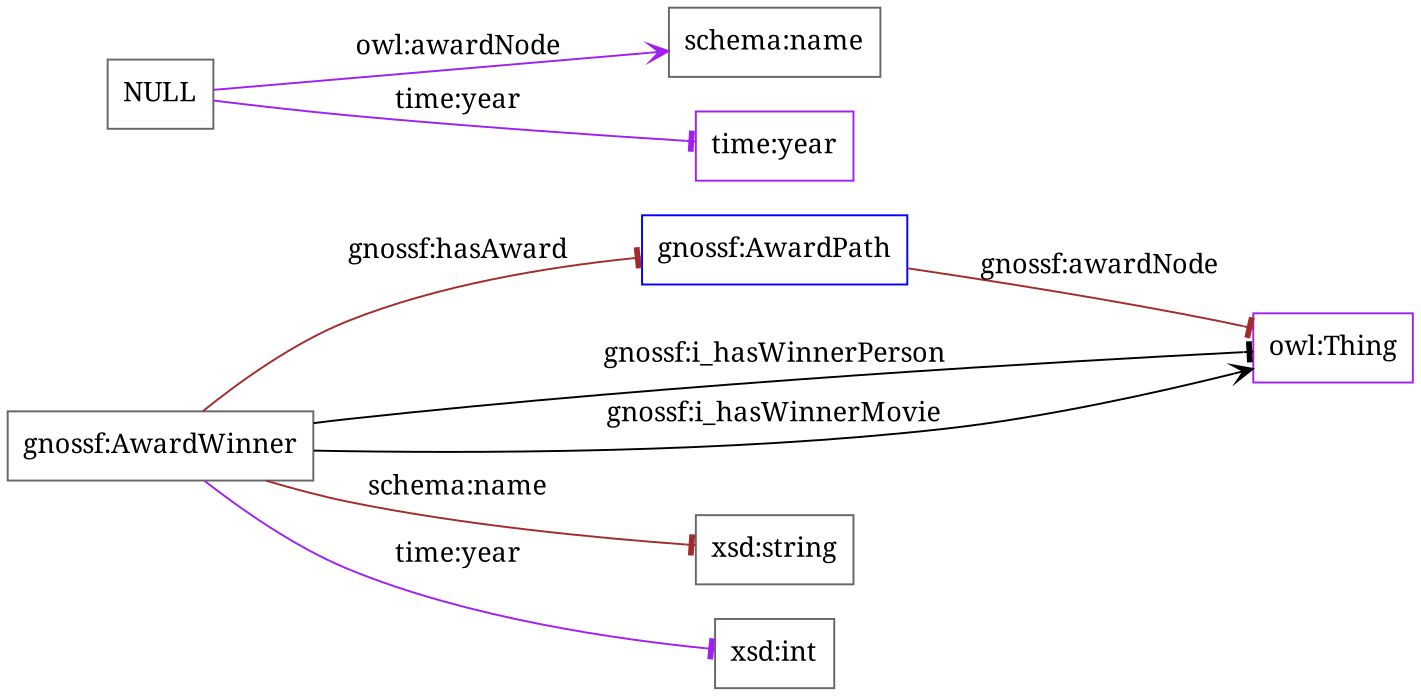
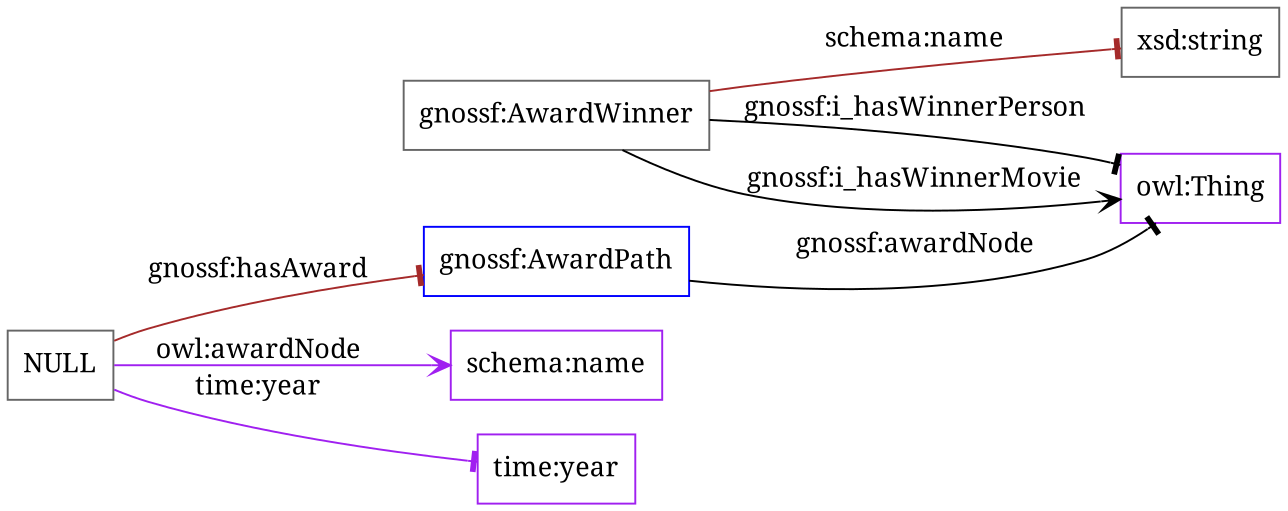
(775, 42) -> (556, 365)
(1076, 295) -> (923, 286)
(405, 301) -> (263, 301)
(775, 654) -> none
